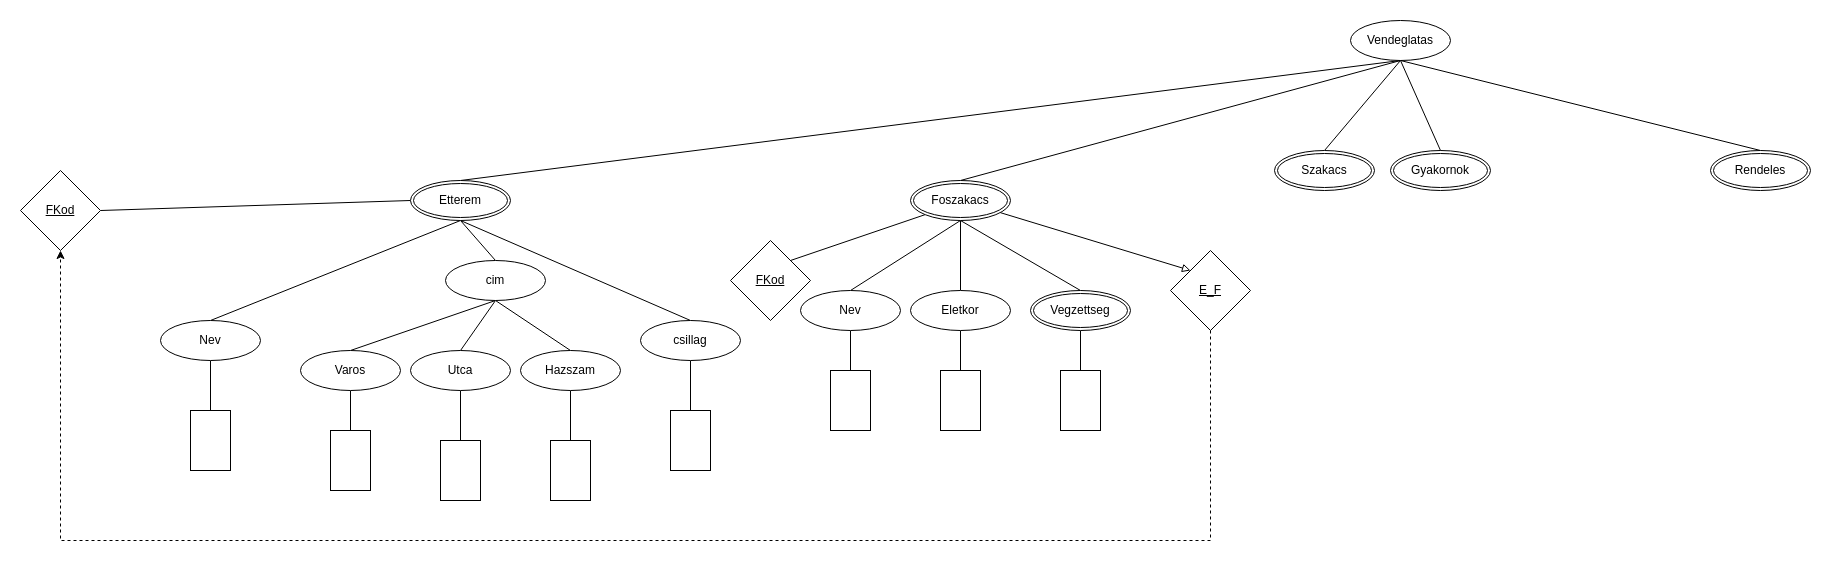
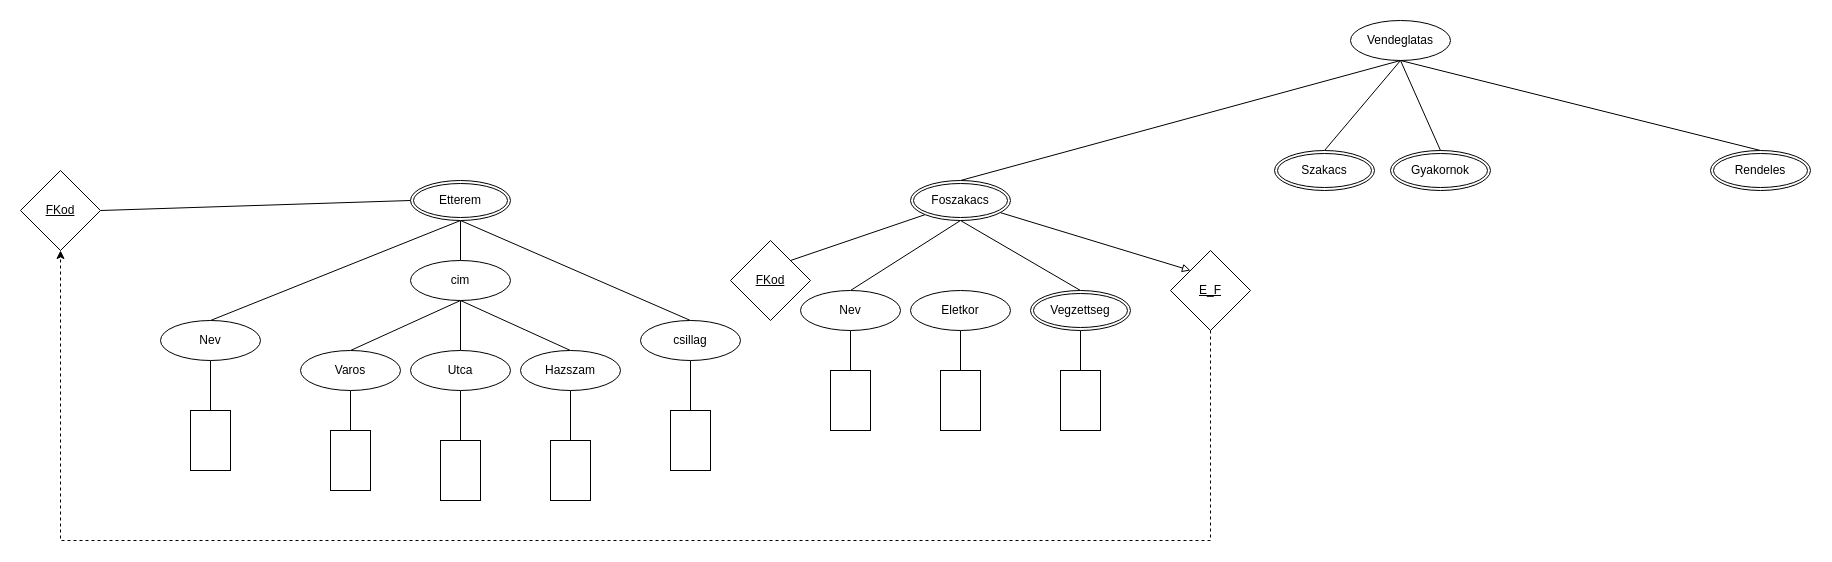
(925, 121) -> none
(961, 256) -> none
(496, 281) -> (461, 281)
